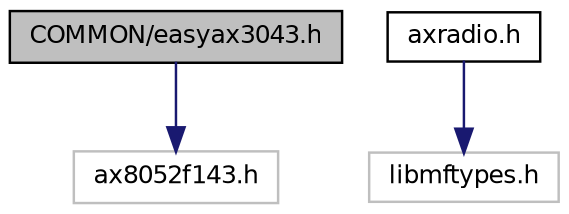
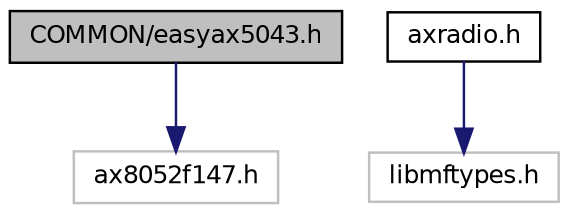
(176, 37) -> (176, 37)
(176, 177) -> (176, 177)
